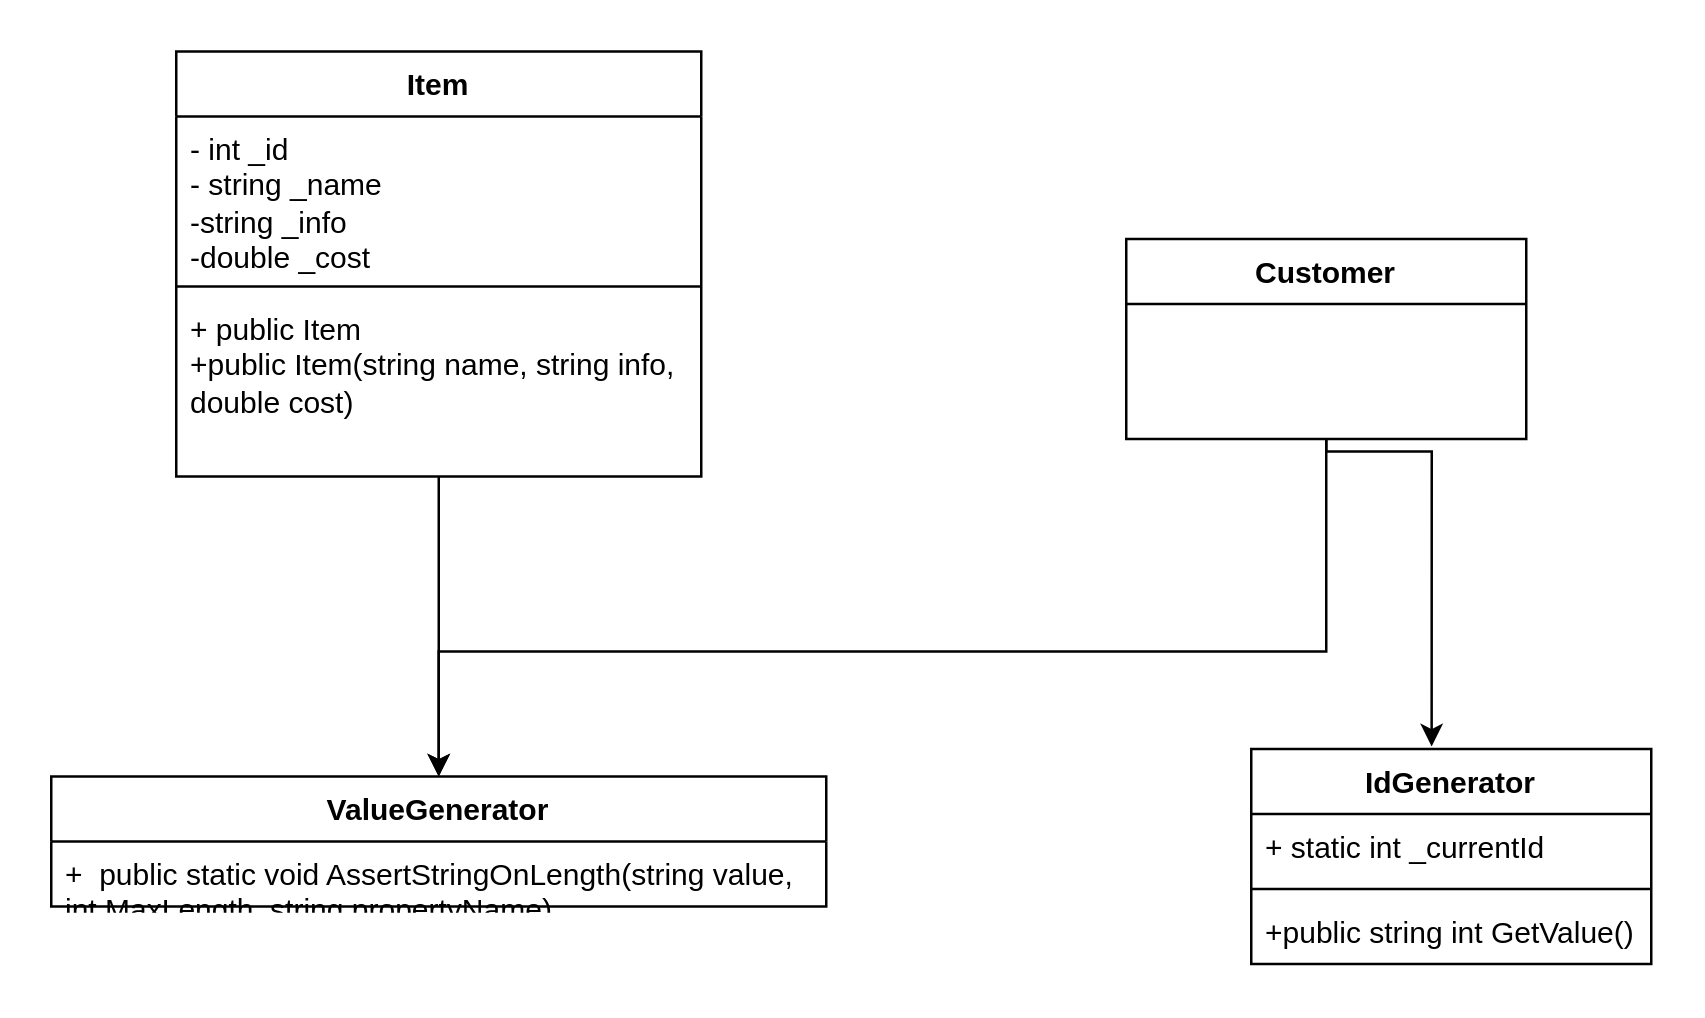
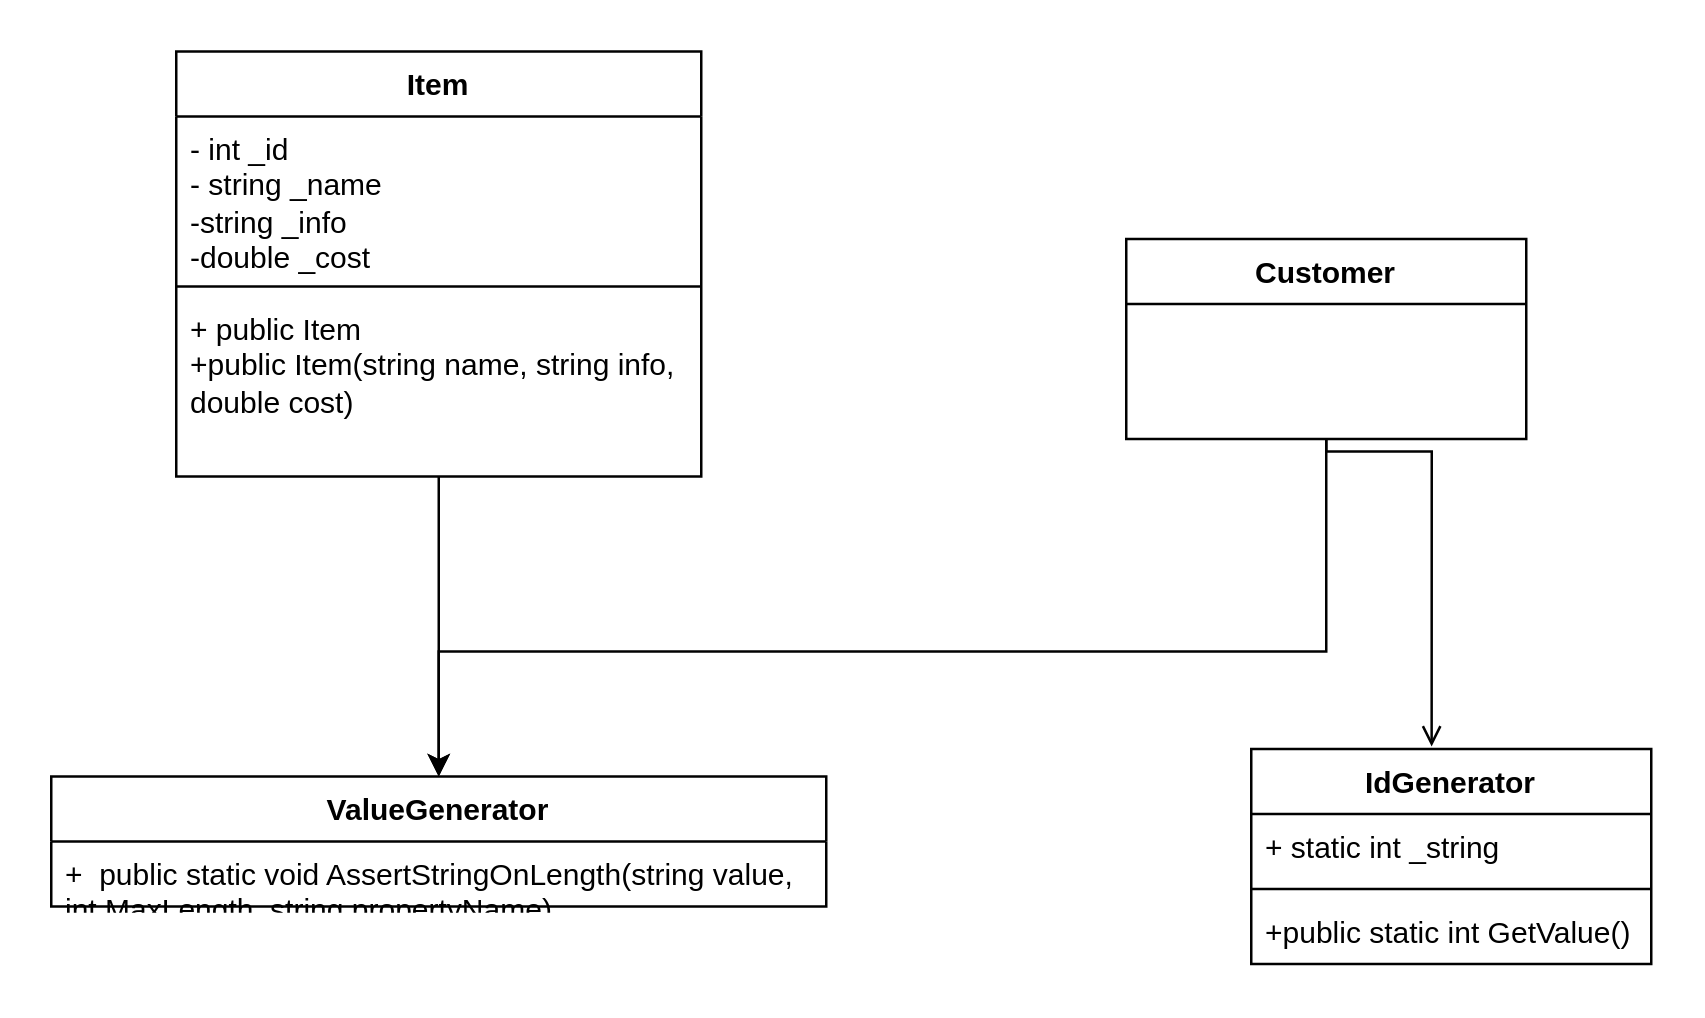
(1432, 728) -> (1432, 732)
(1440, 849) -> (1411, 849)
(1454, 952) -> (1454, 952)
